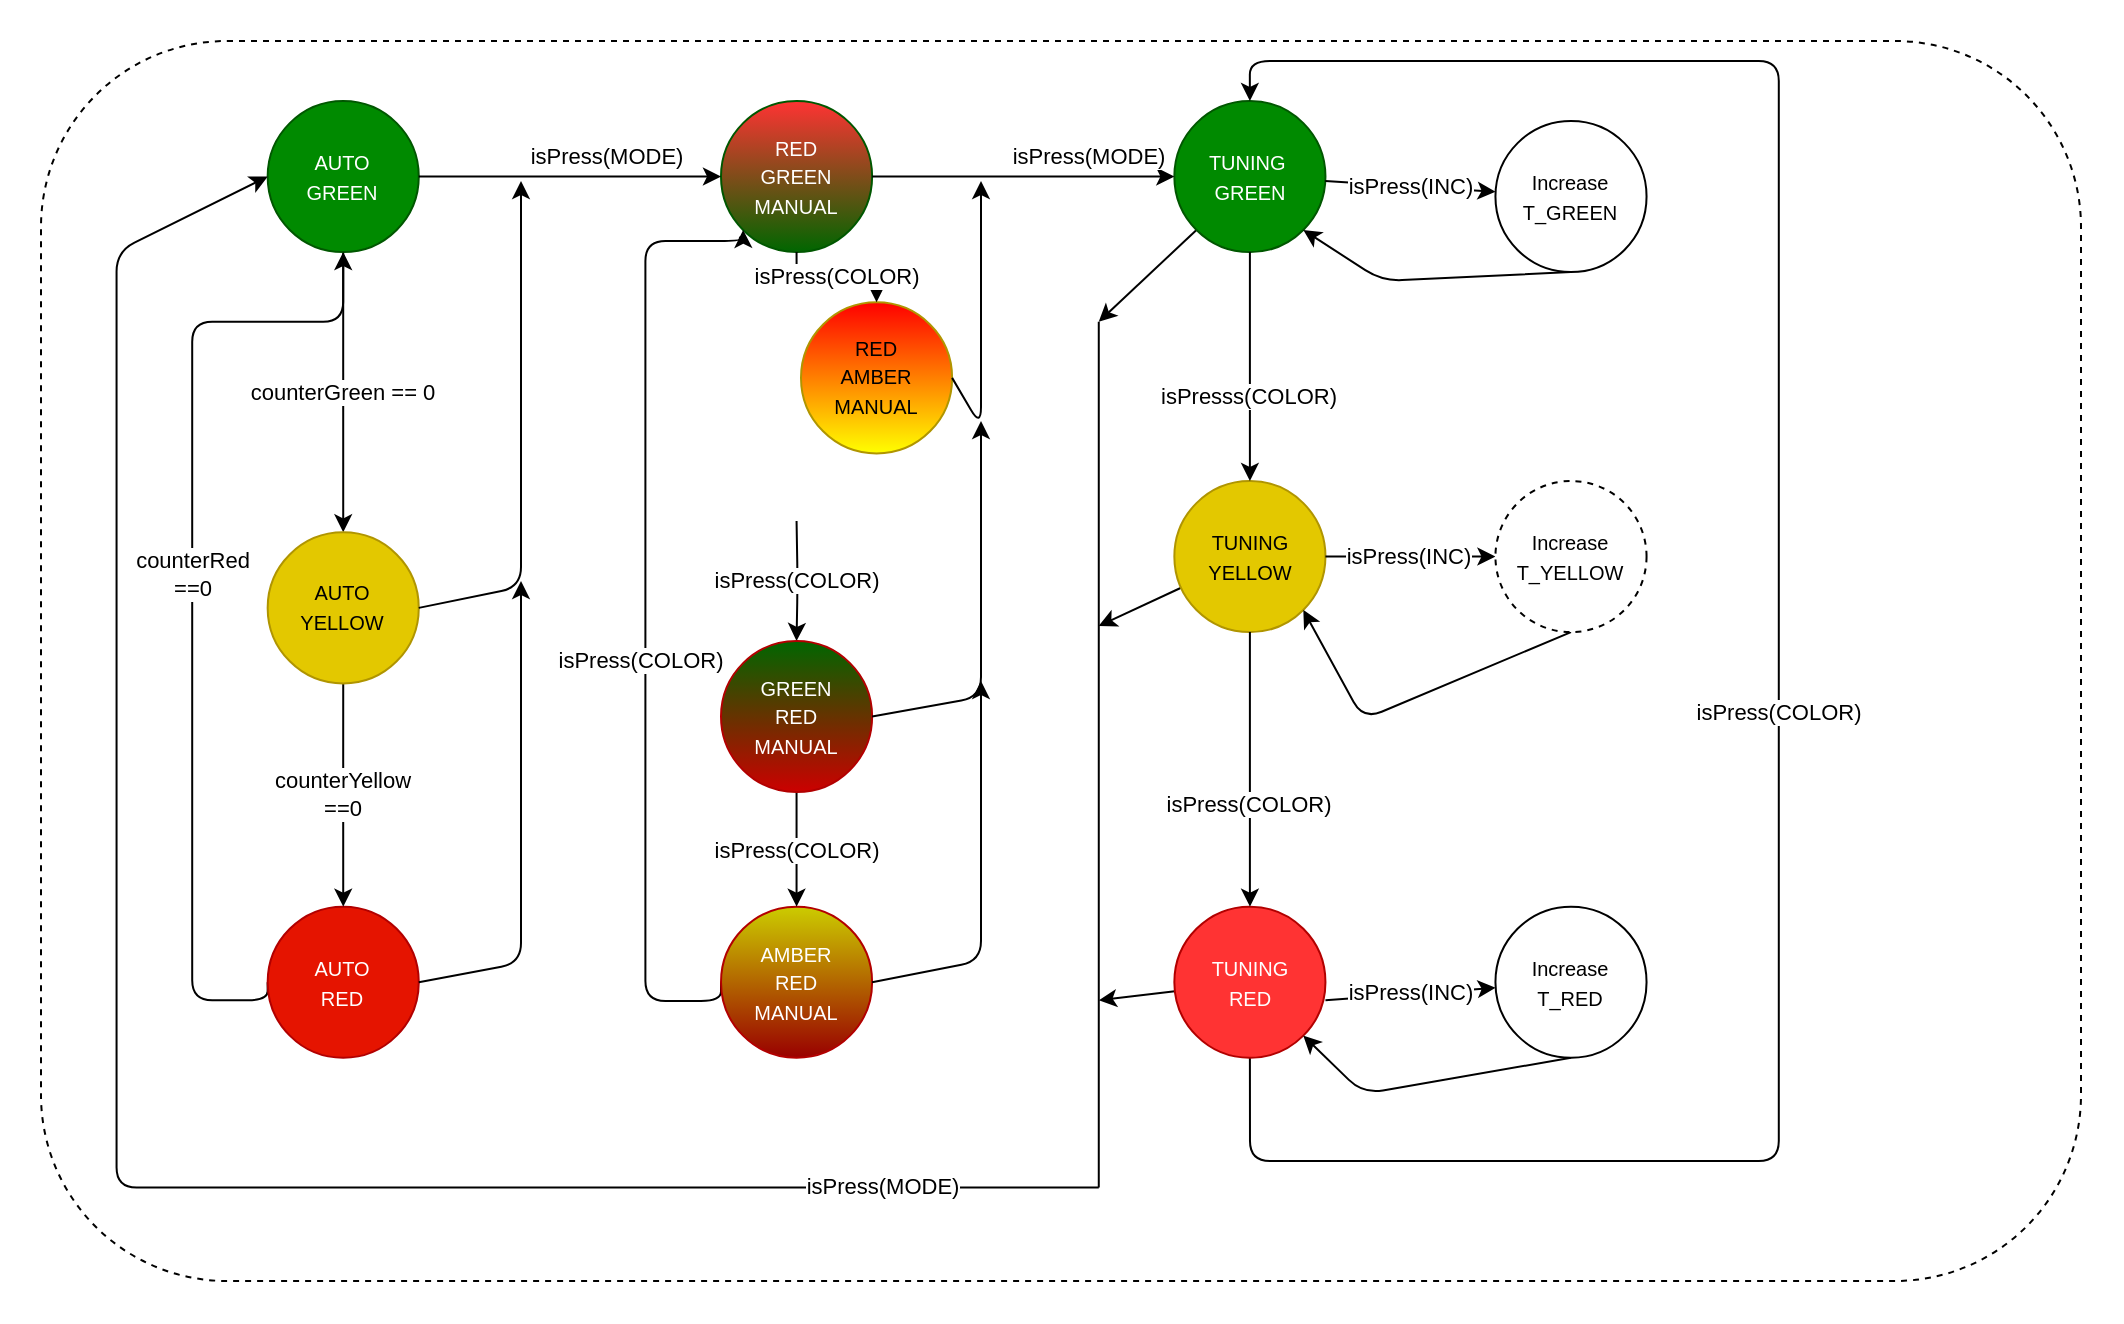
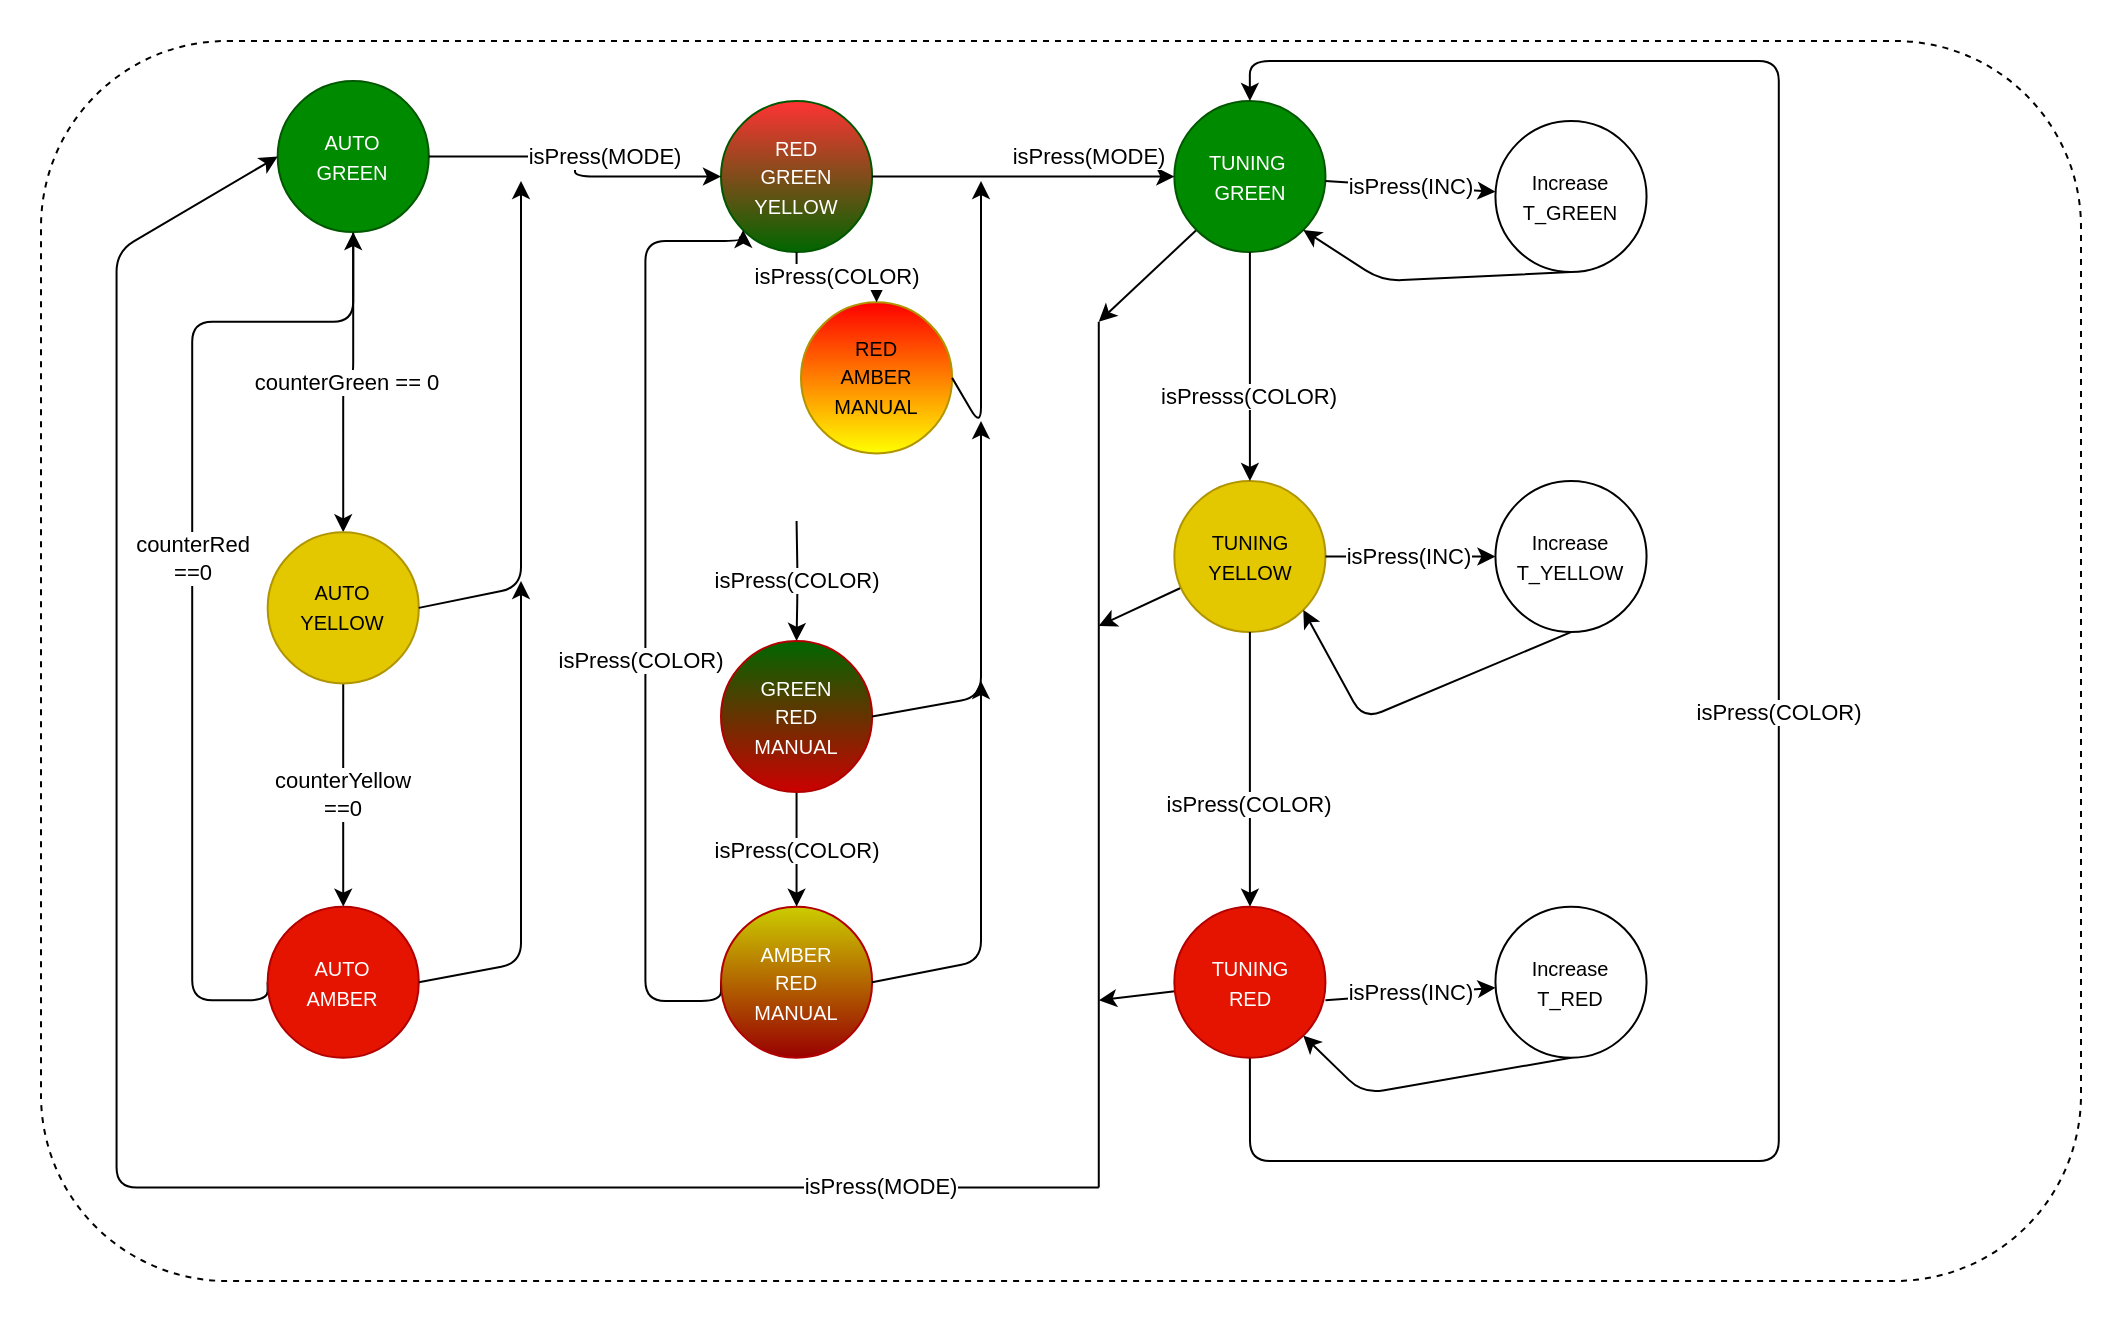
(343, 177) -> (353, 157)
(797, 177) -> (797, 177)
(1571, 557) -> (1571, 557)
(1250, 982) -> (1250, 982)
(343, 983) -> (343, 983)
